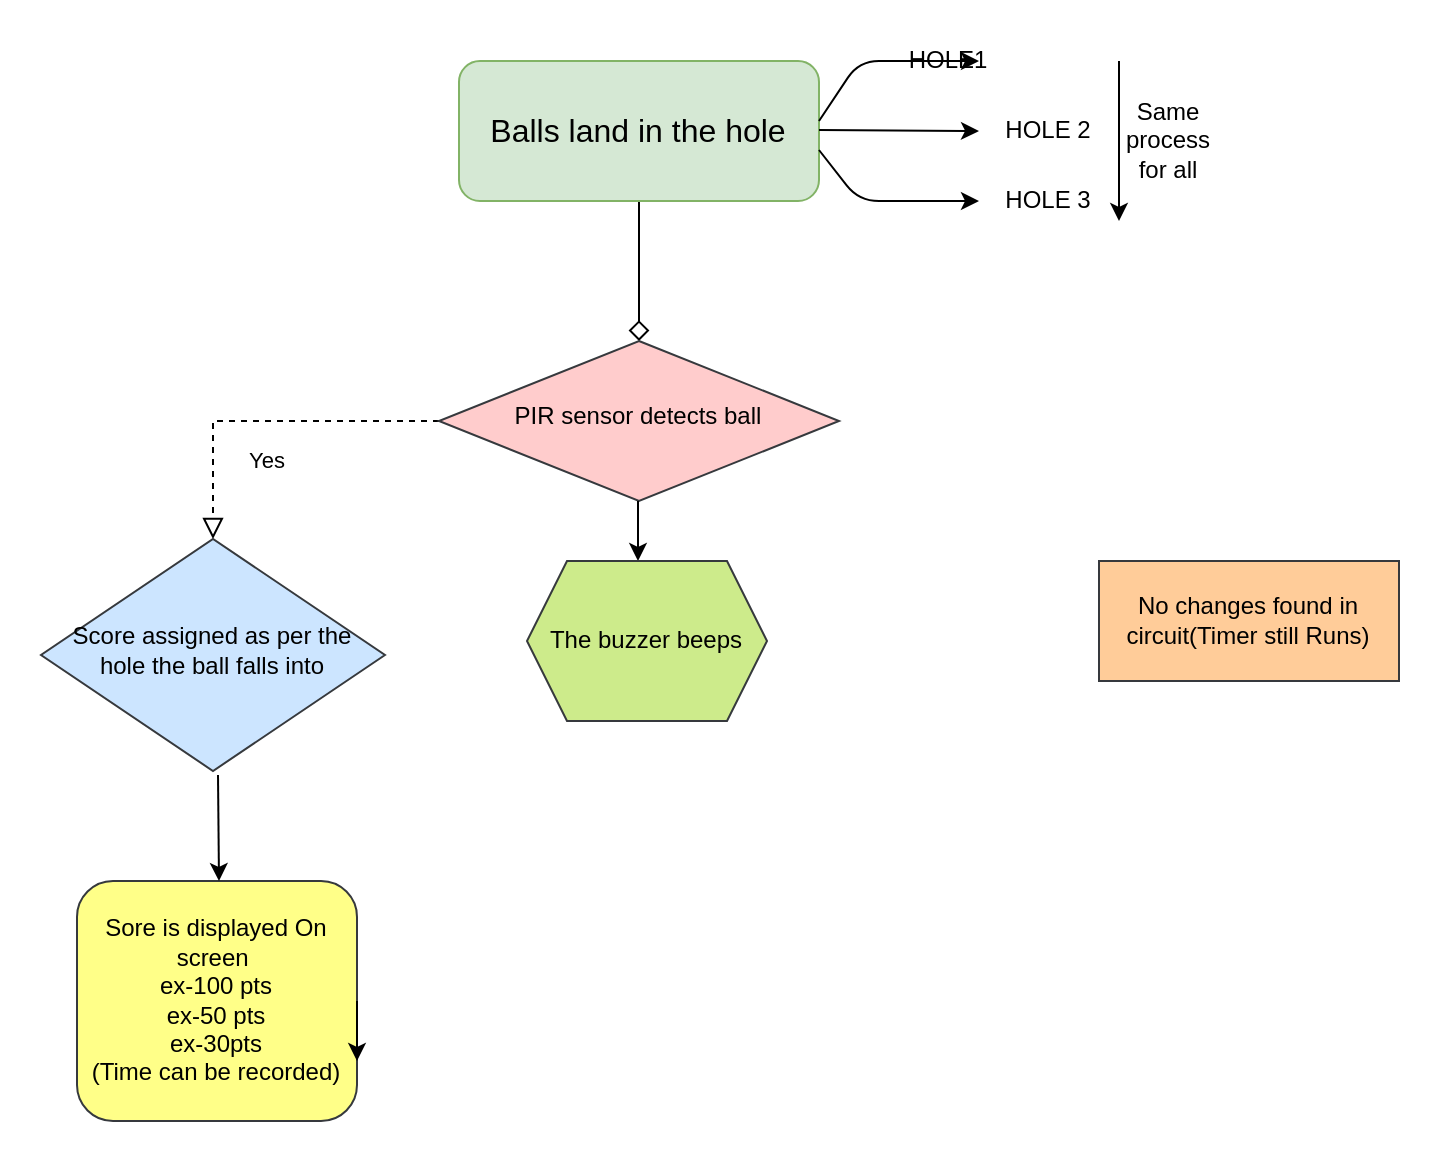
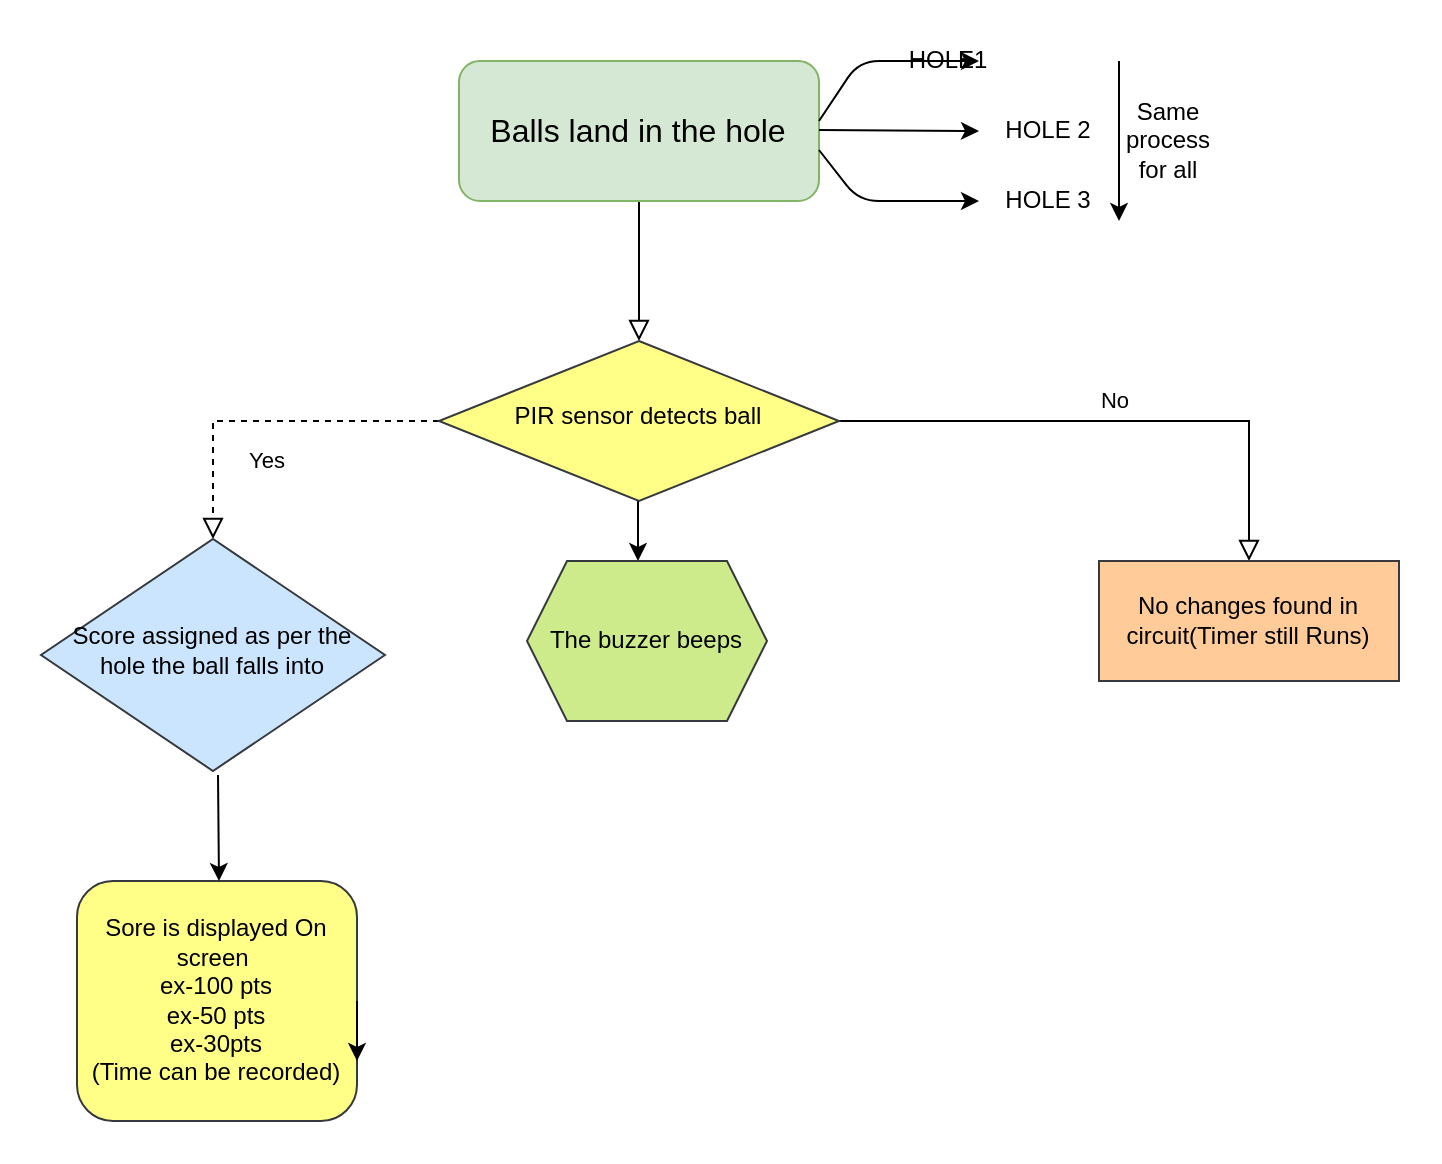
(639, 320) -> (639, 319)
(639, 421) -> (639, 421)
none -> (1103, 421)
